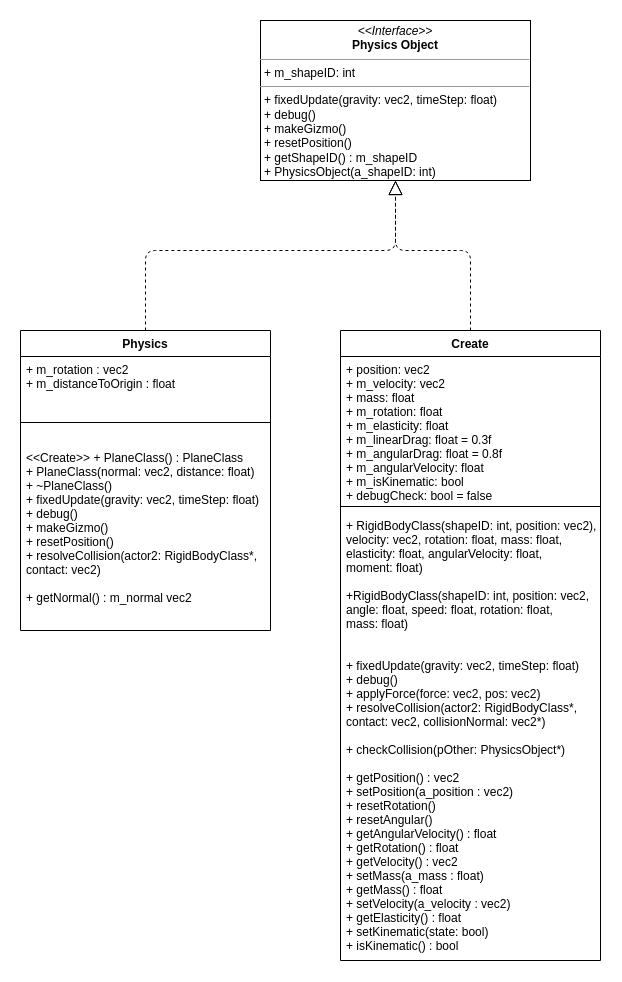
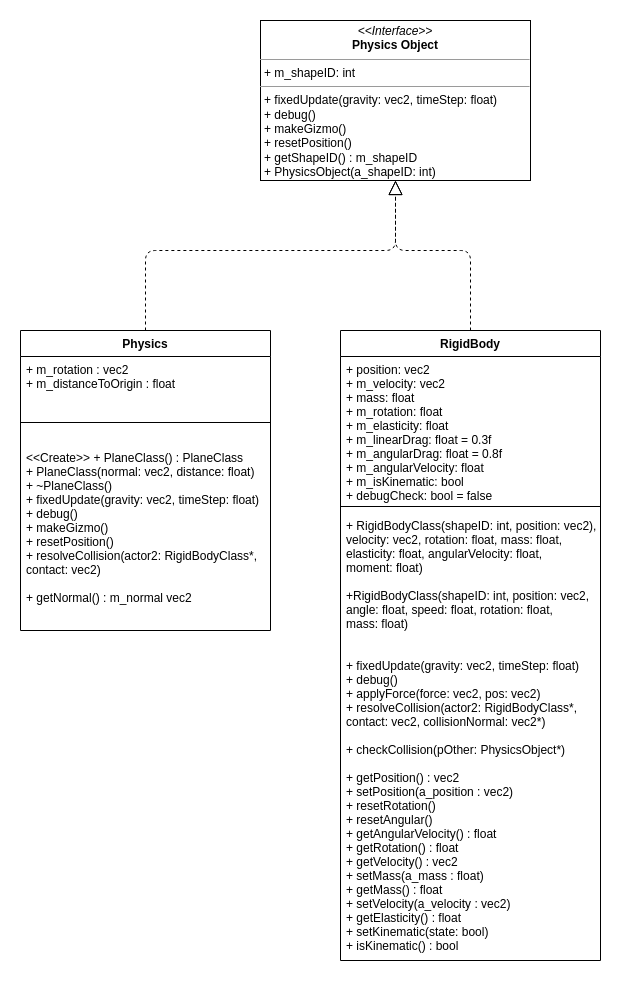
(470, 344) -> (470, 344)
